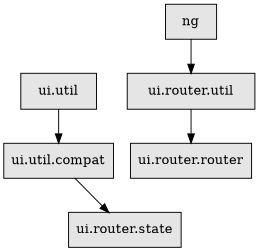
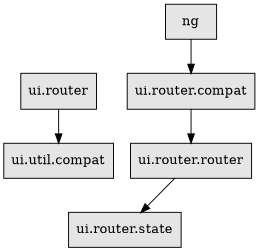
(59, 91) -> (59, 91)
(191, 91) -> (191, 91)
(88, 192) -> (161, 192)
